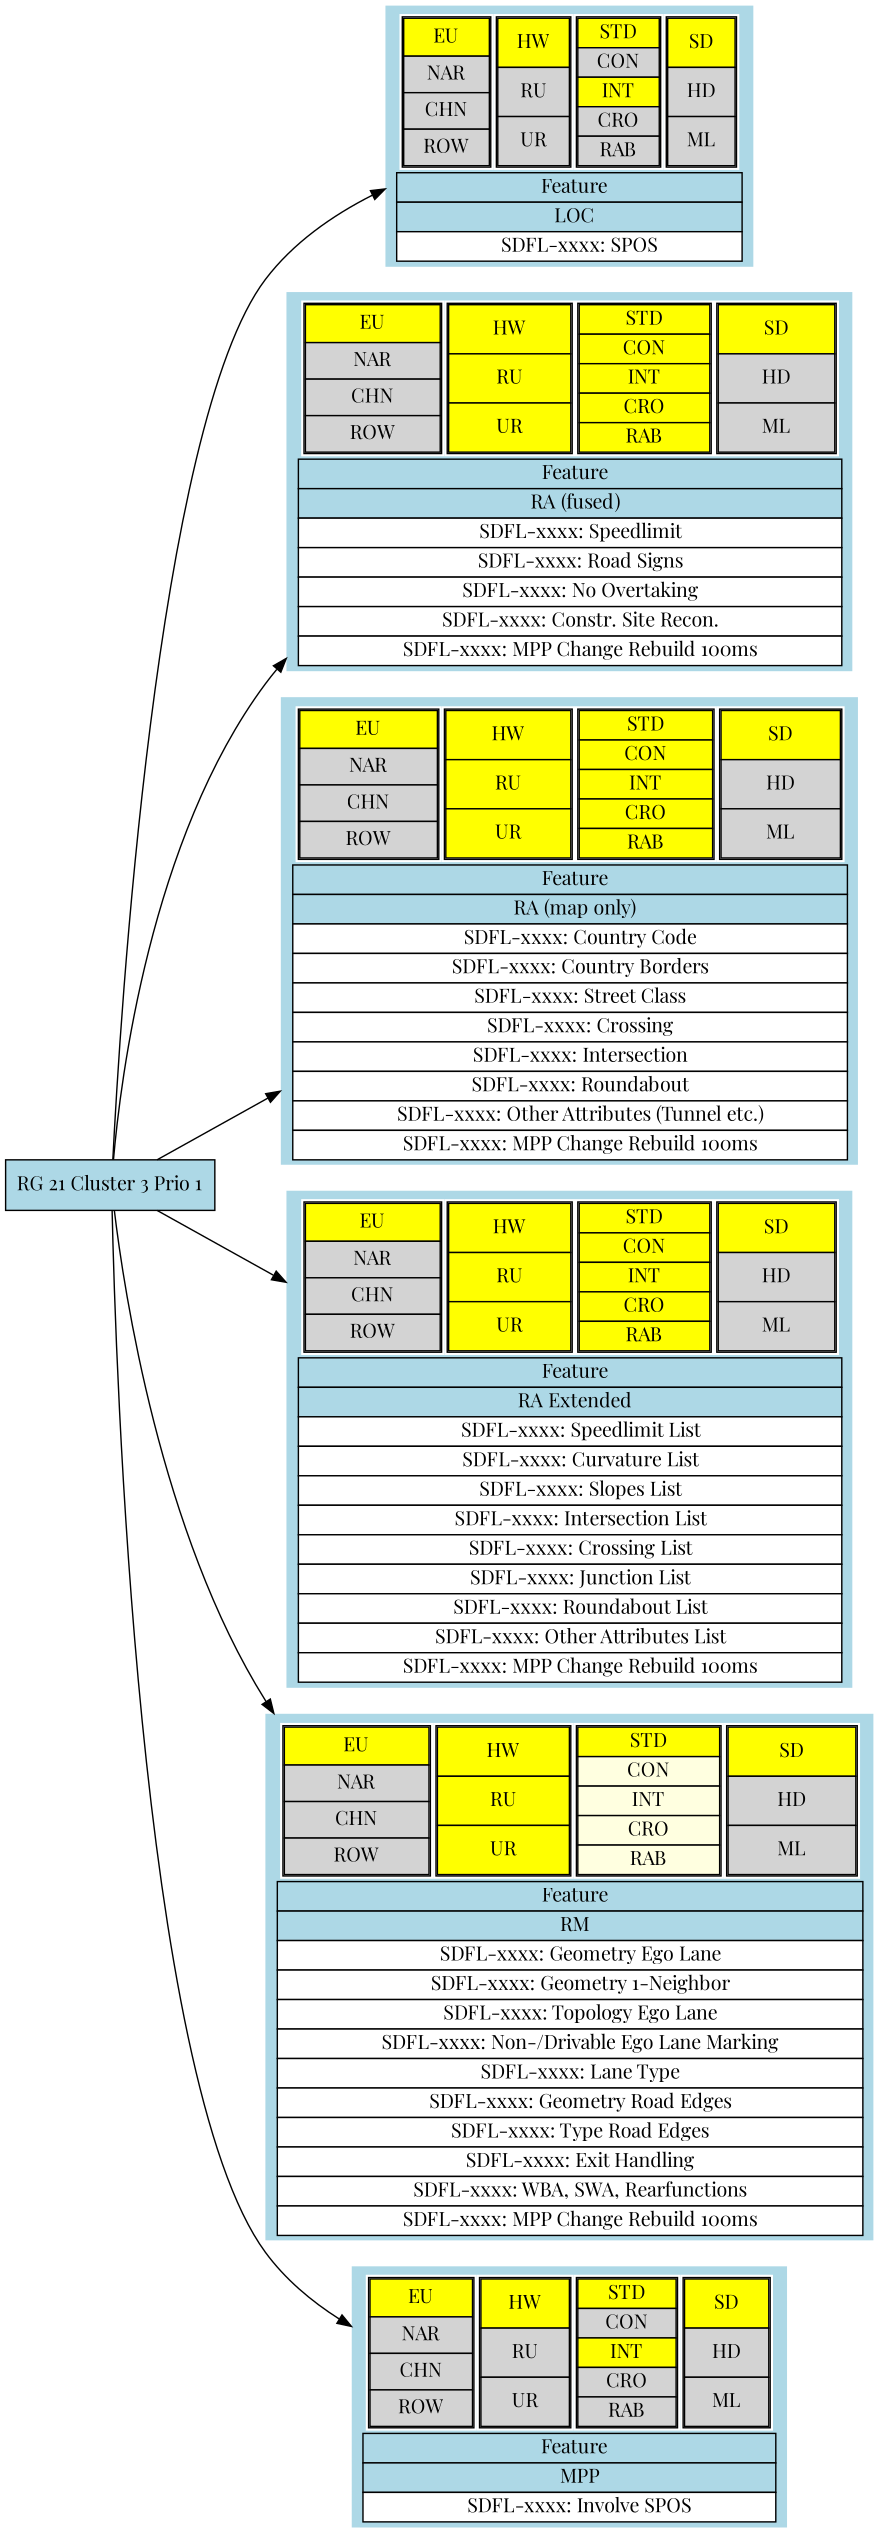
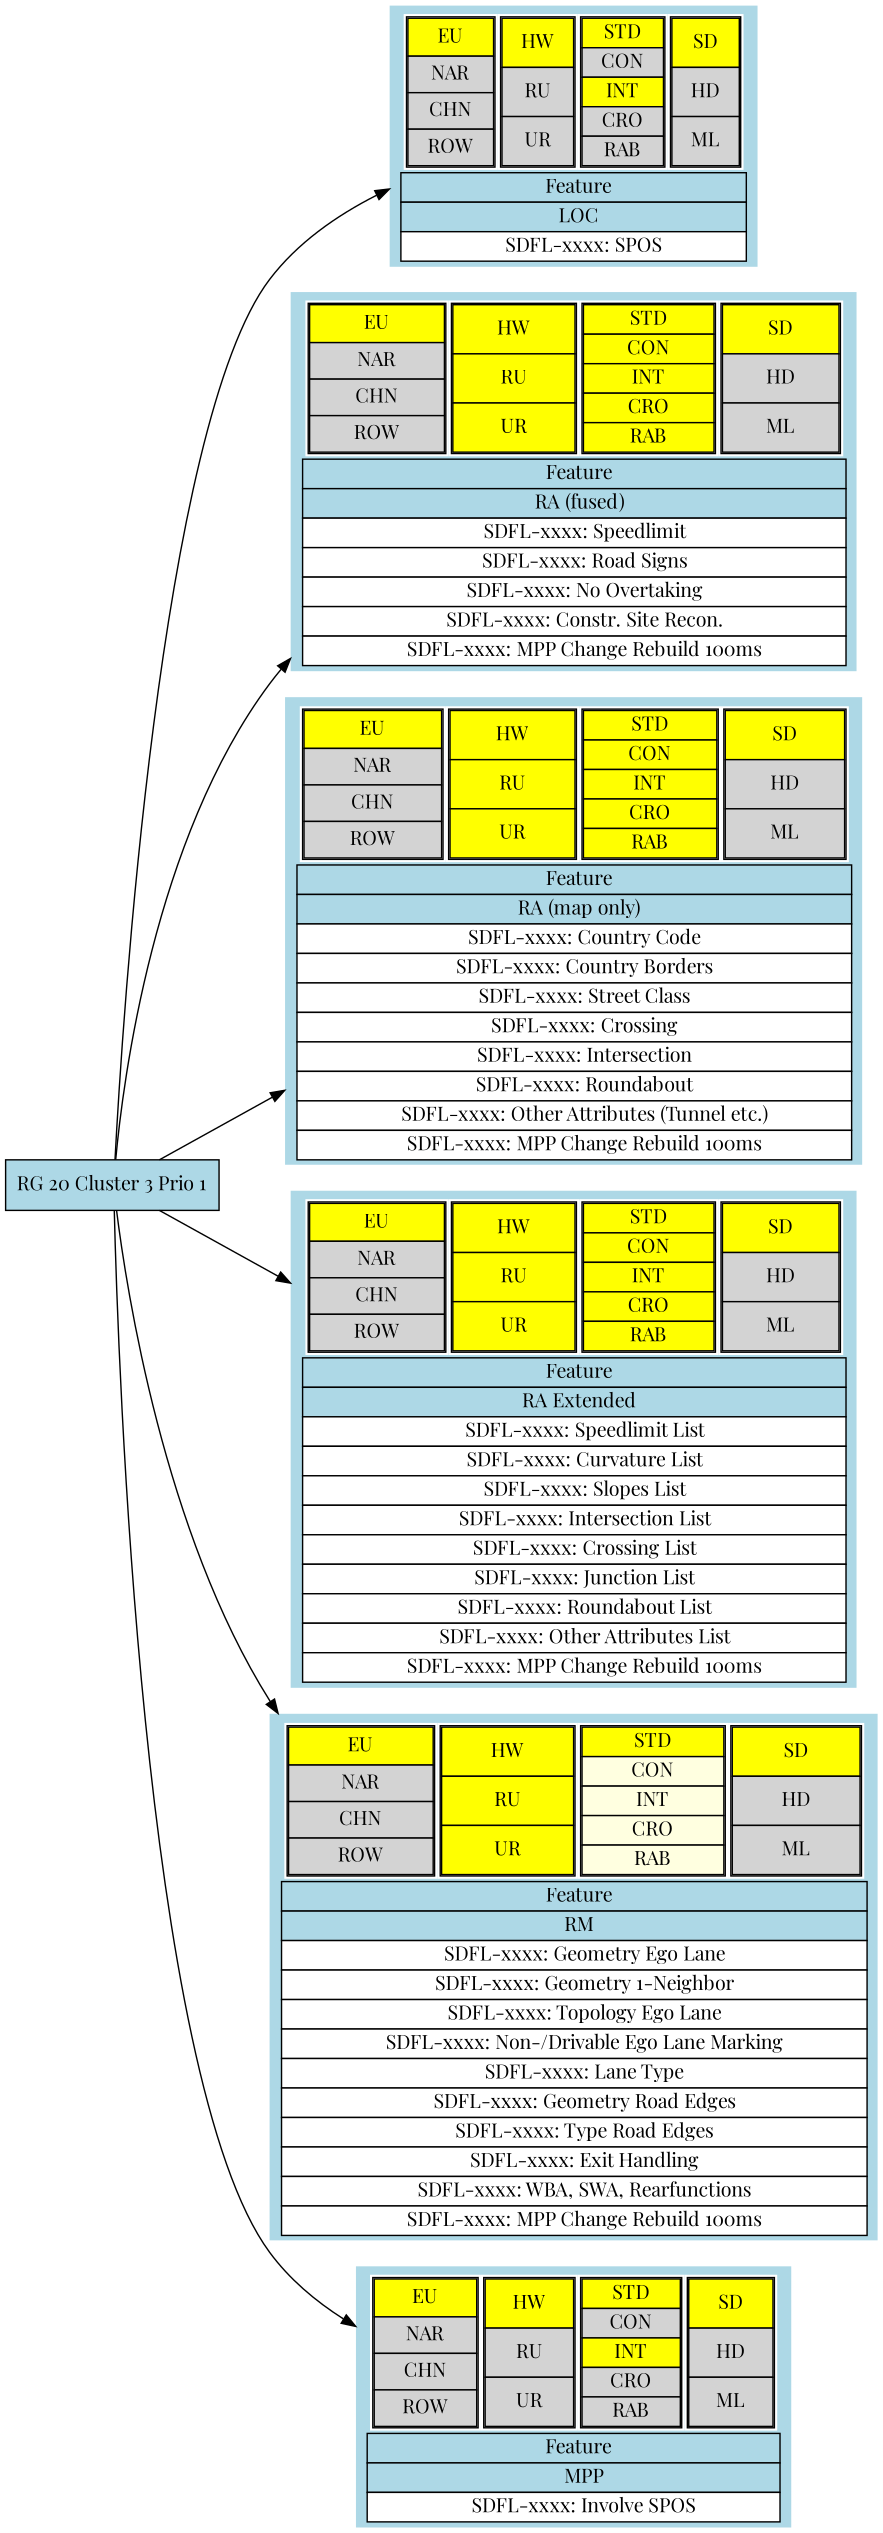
(110, 1185) -> (112, 1185)
